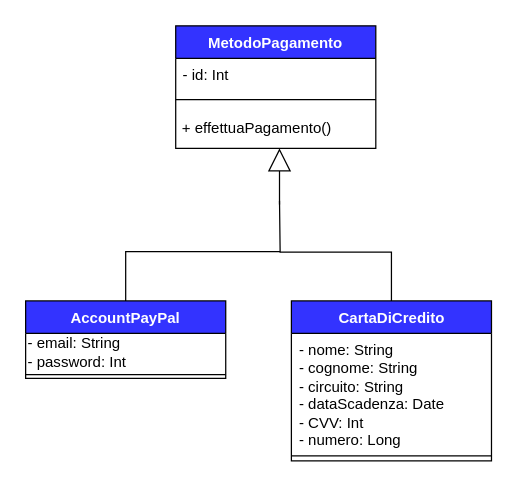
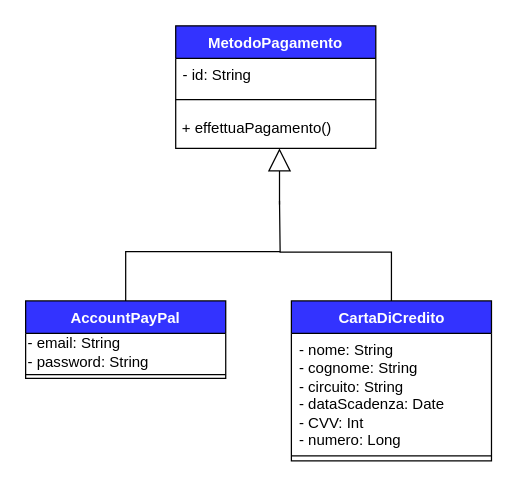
(213, 75) -> (223, 75)
(85, 352) -> (96, 352)
